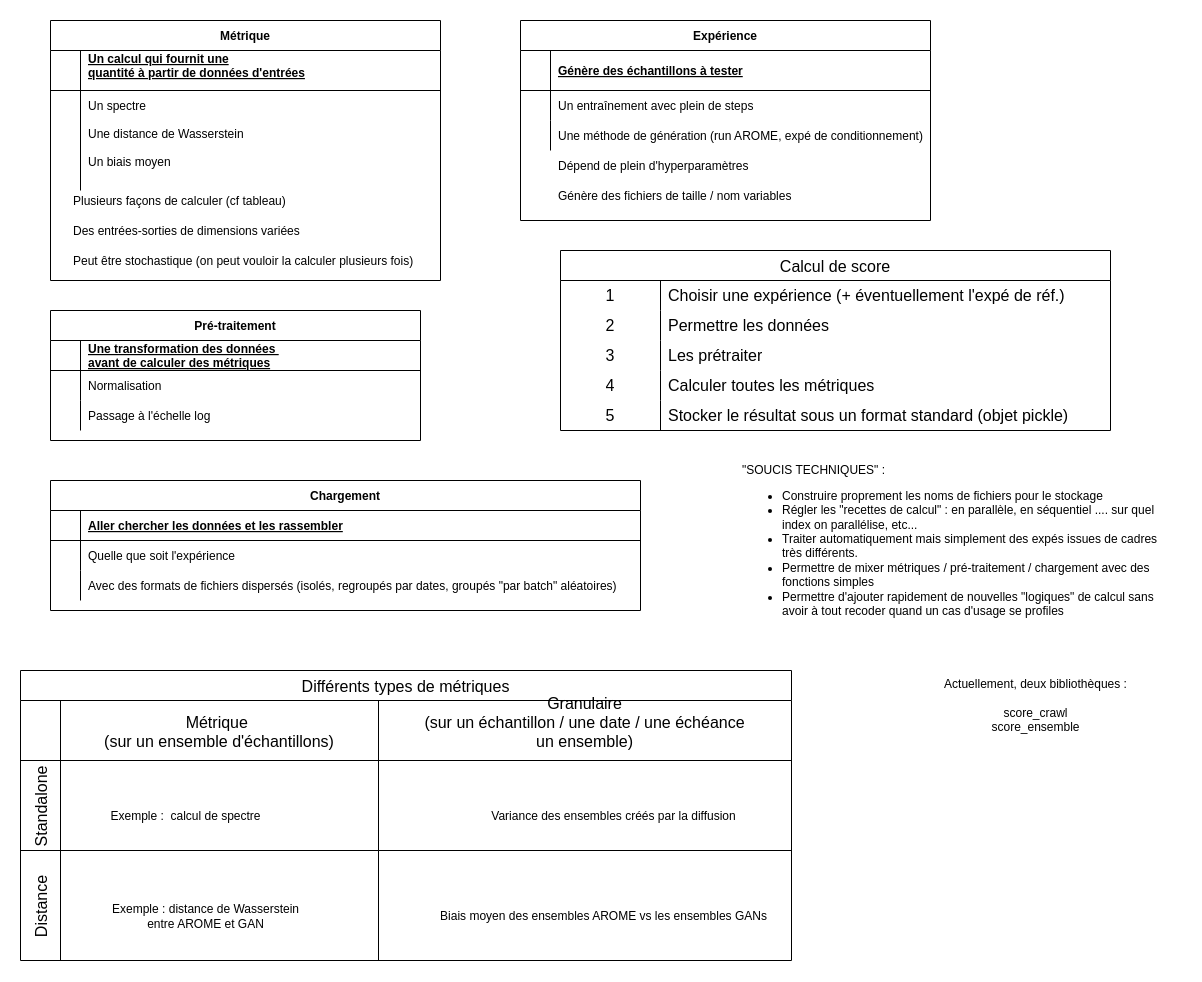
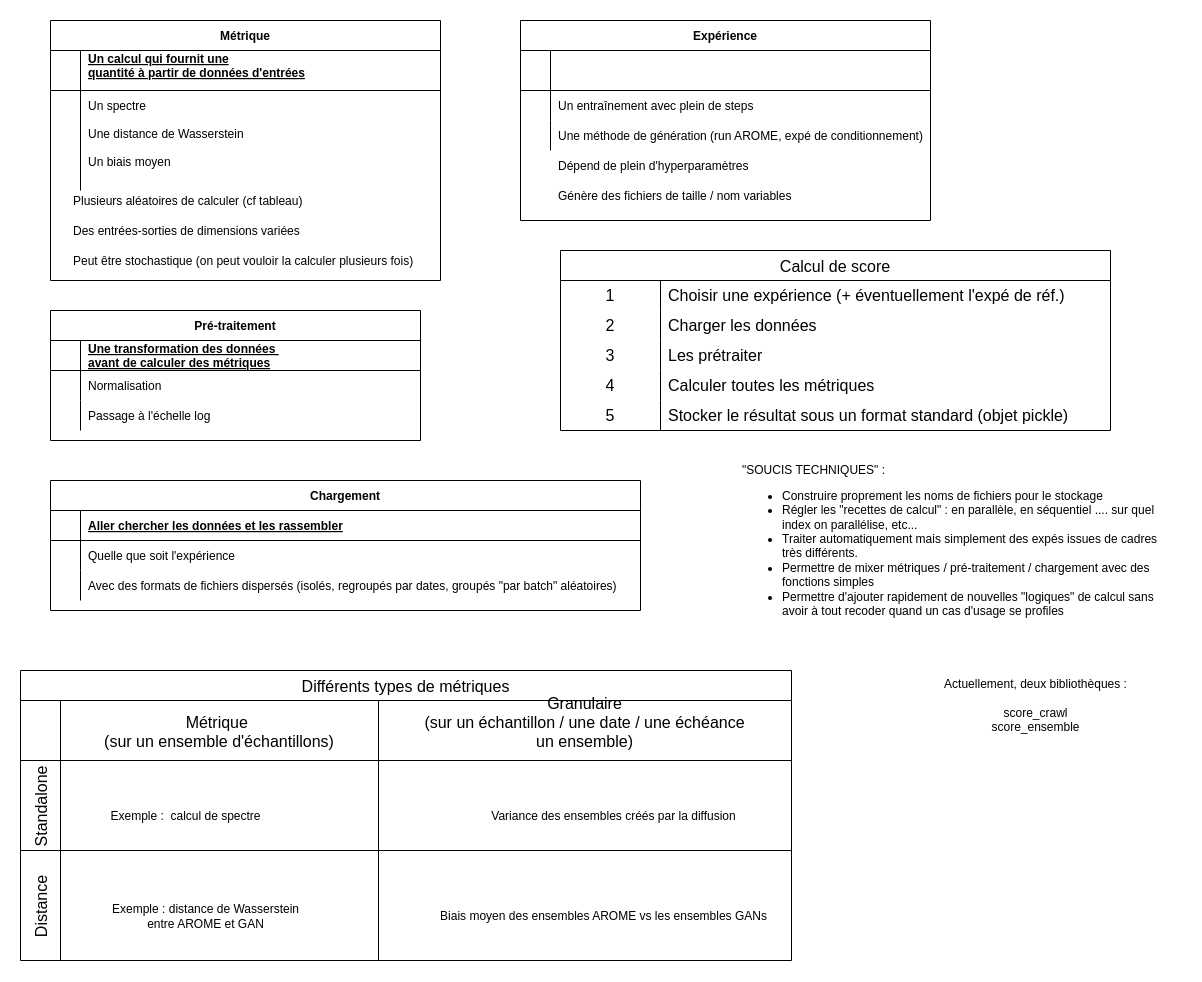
(741, 71) -> none
(195, 201) -> (205, 201)
(756, 326) -> (747, 326)
